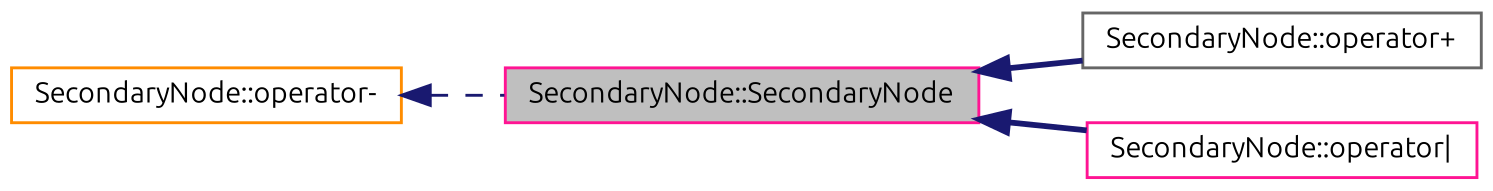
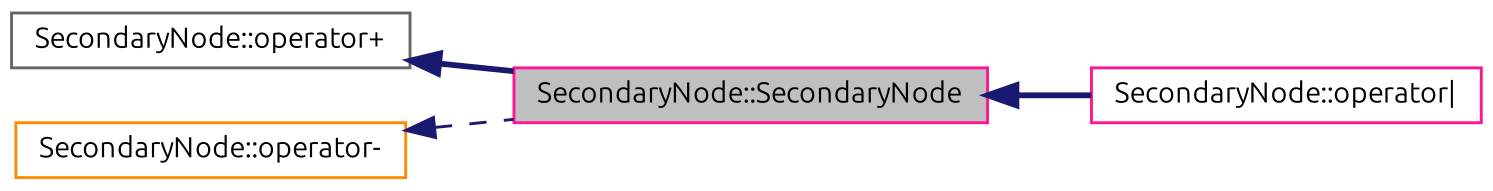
(1046, 64) -> (477, 67)
